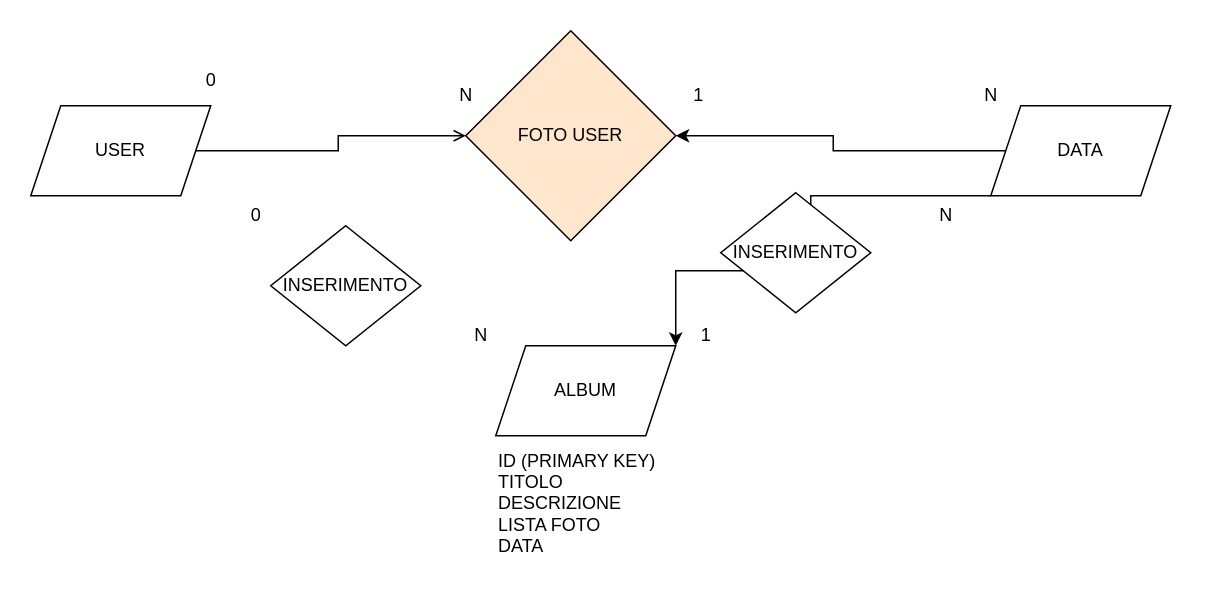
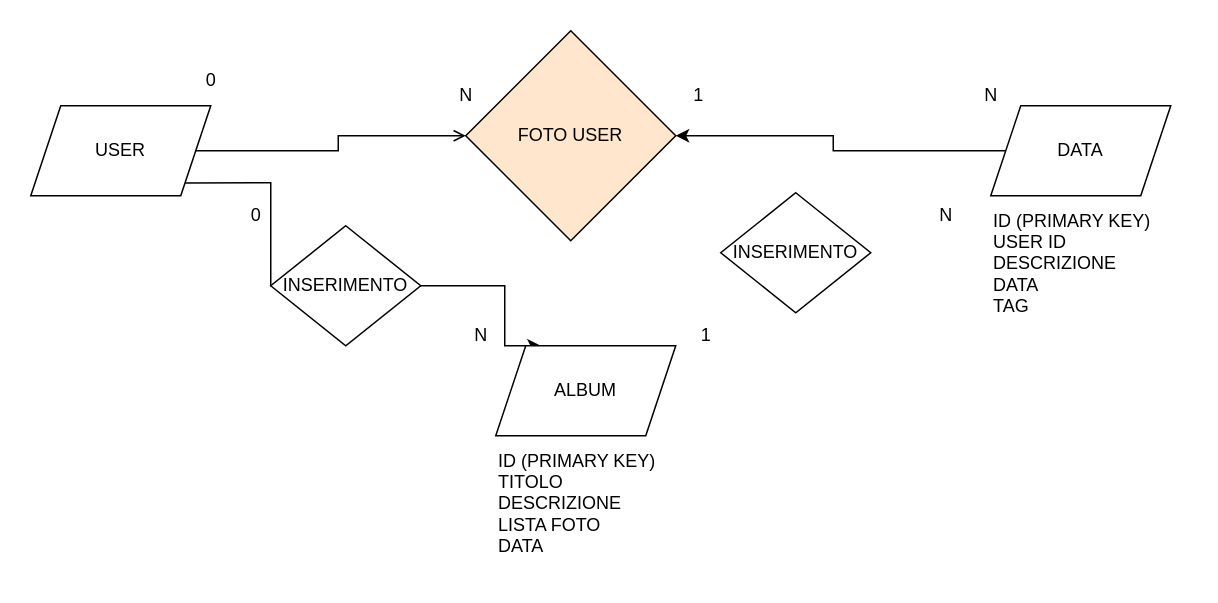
none -> (271, 192)
(897, 196) -> none
none -> (1088, 263)
